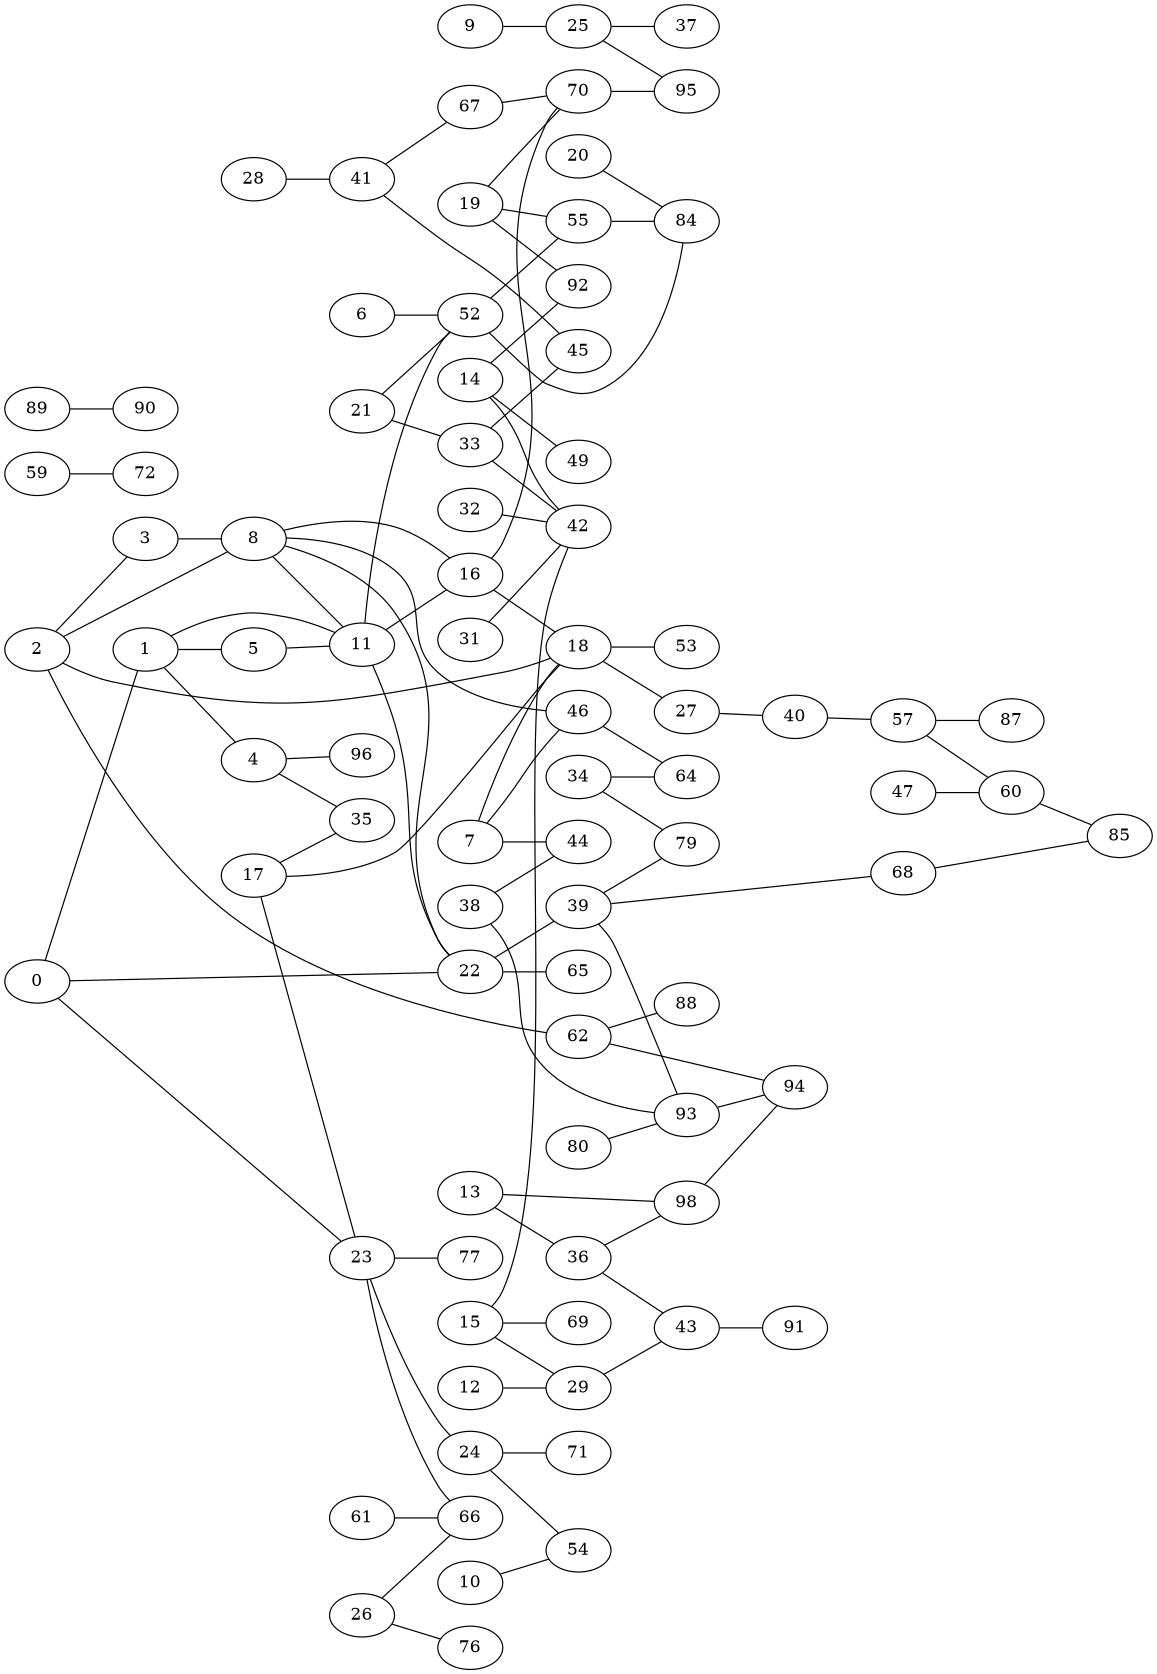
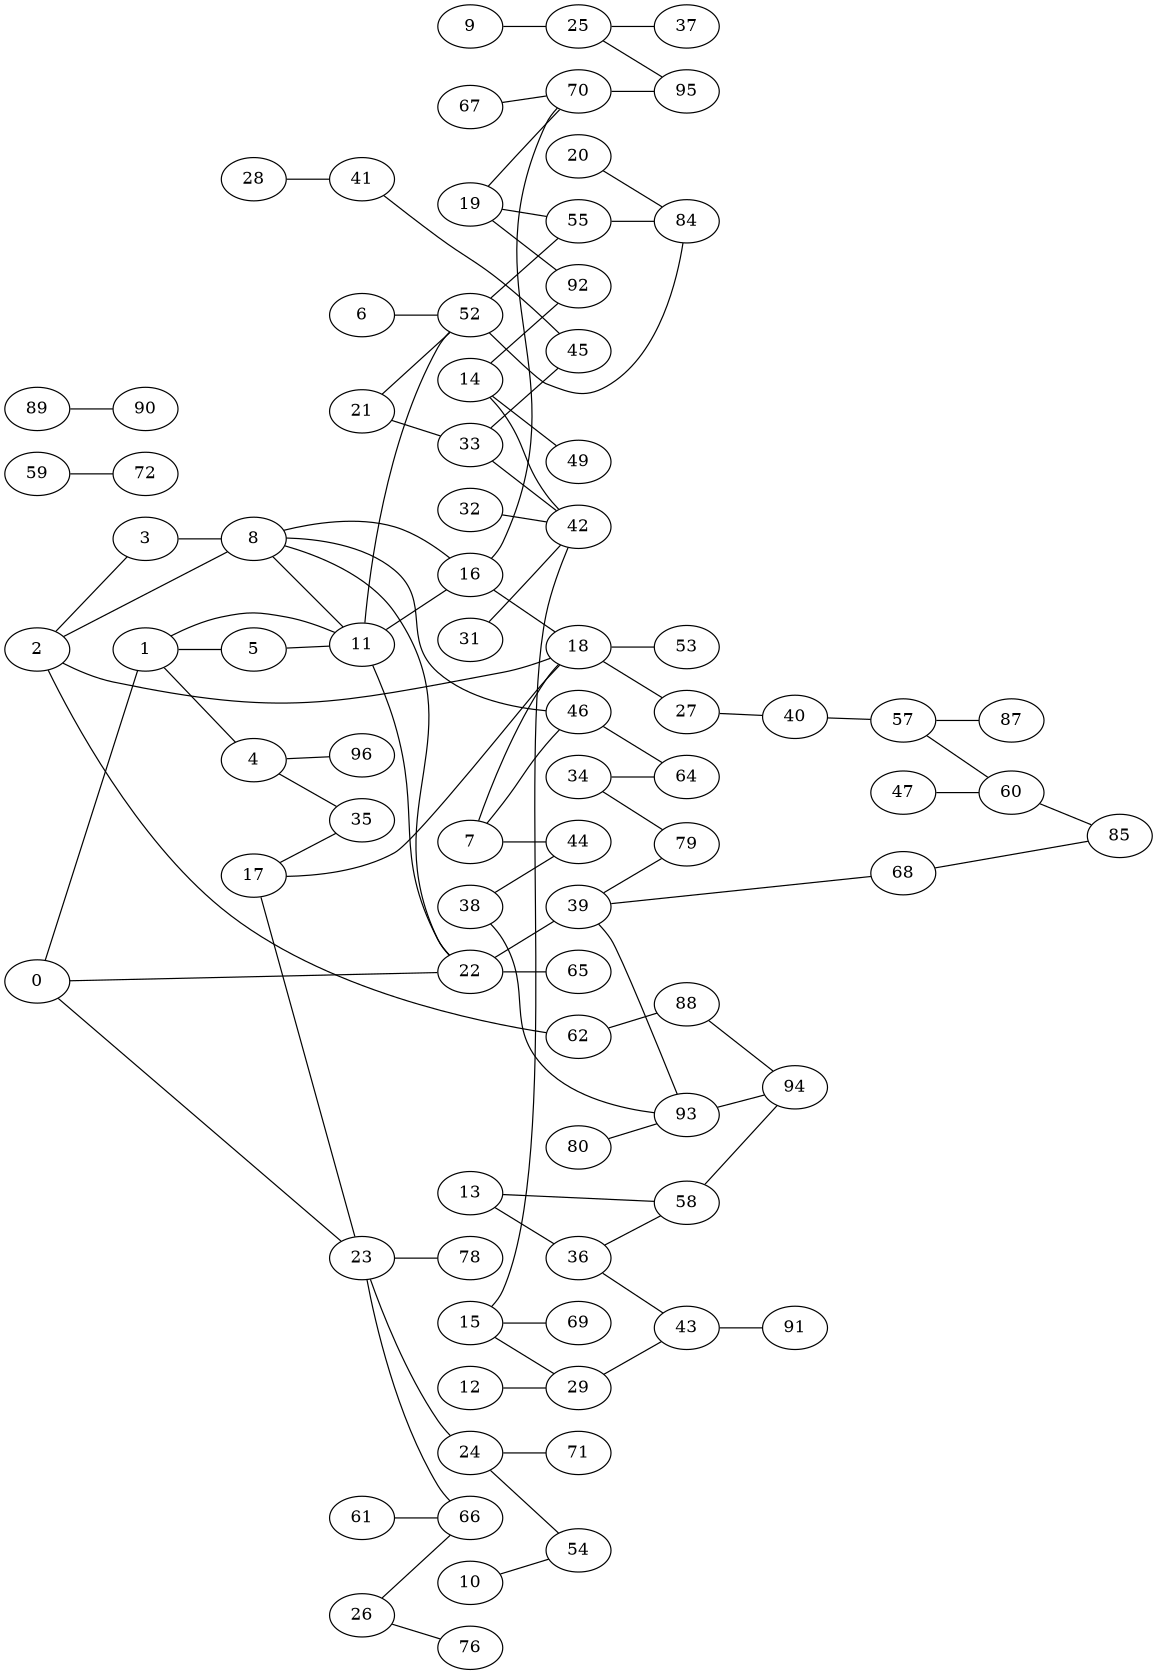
(416, 143) -> none
(687, 1062) -> (741, 1046)
(687, 1203) -> (687, 1203)
(470, 1258) -> (470, 1258)
